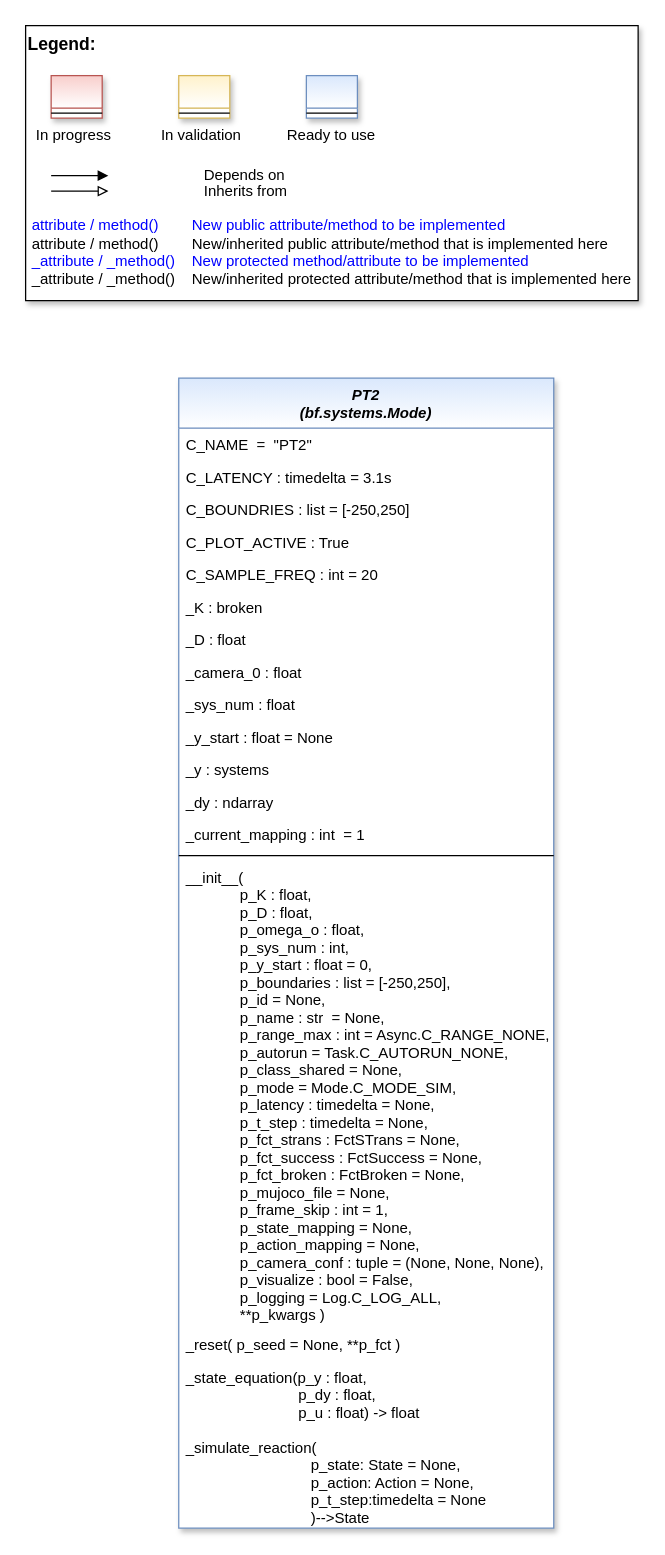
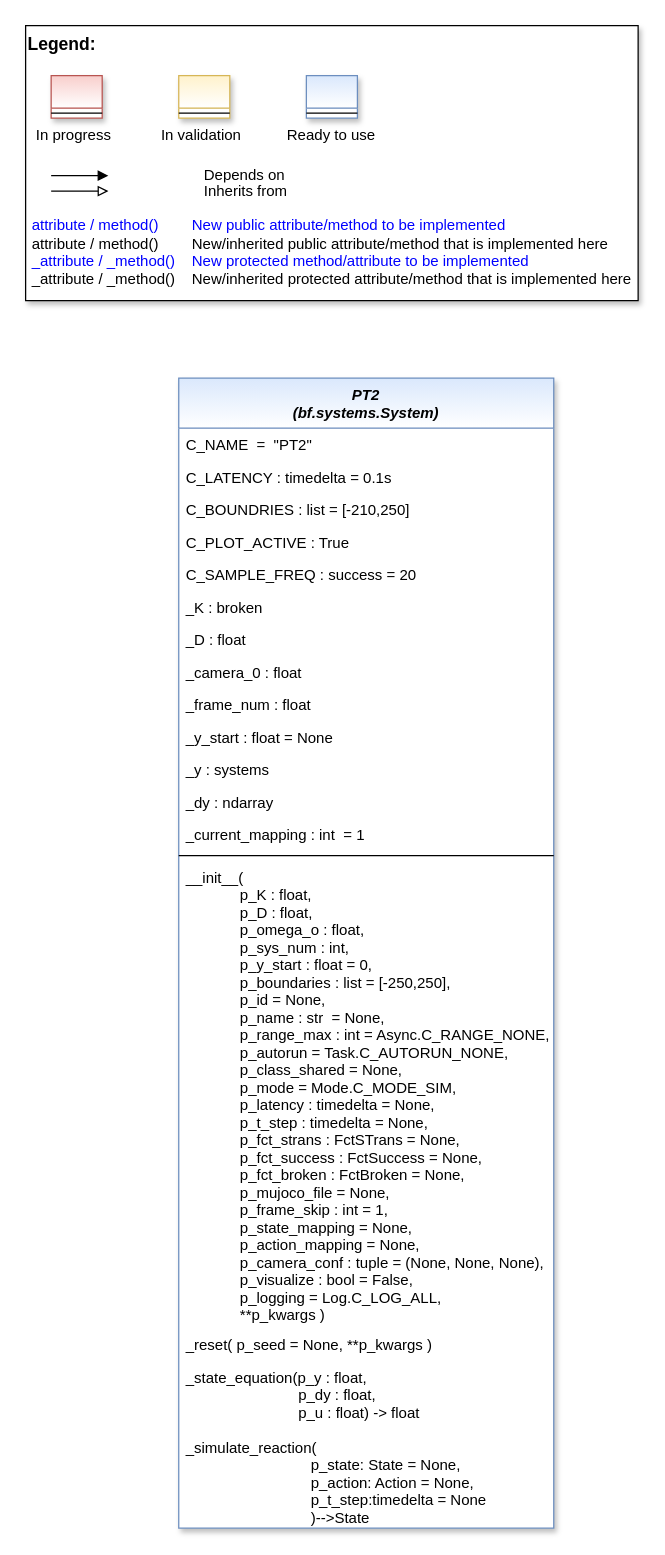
(366, 395) -> (366, 395)
(288, 478) -> (288, 478)
(300, 510) -> (300, 510)
(277, 575) -> (295, 575)
(247, 705) -> (255, 705)
(308, 1345) -> (321, 1345)
